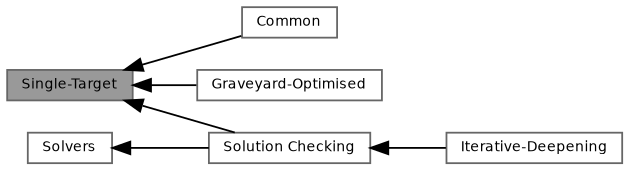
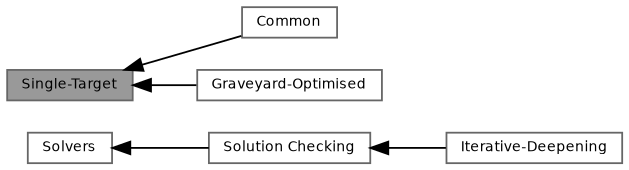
(189, 119) -> none
